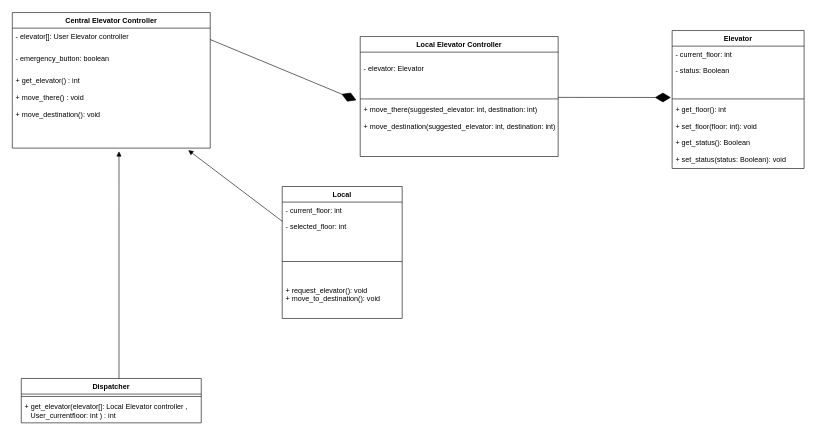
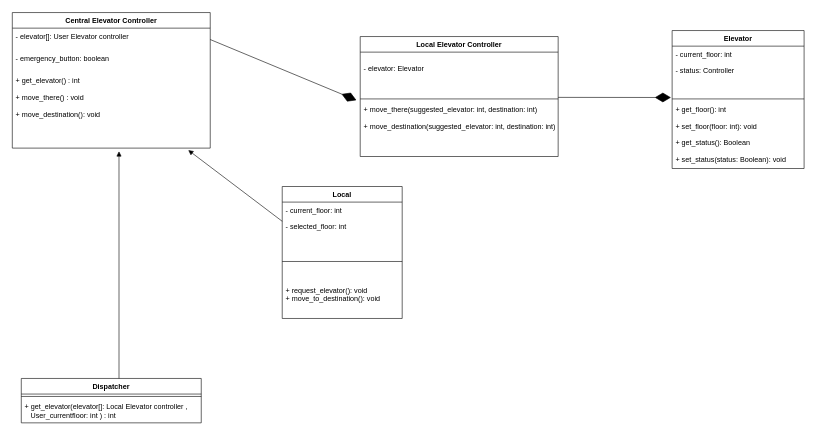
(711, 54) -> (711, 54)
